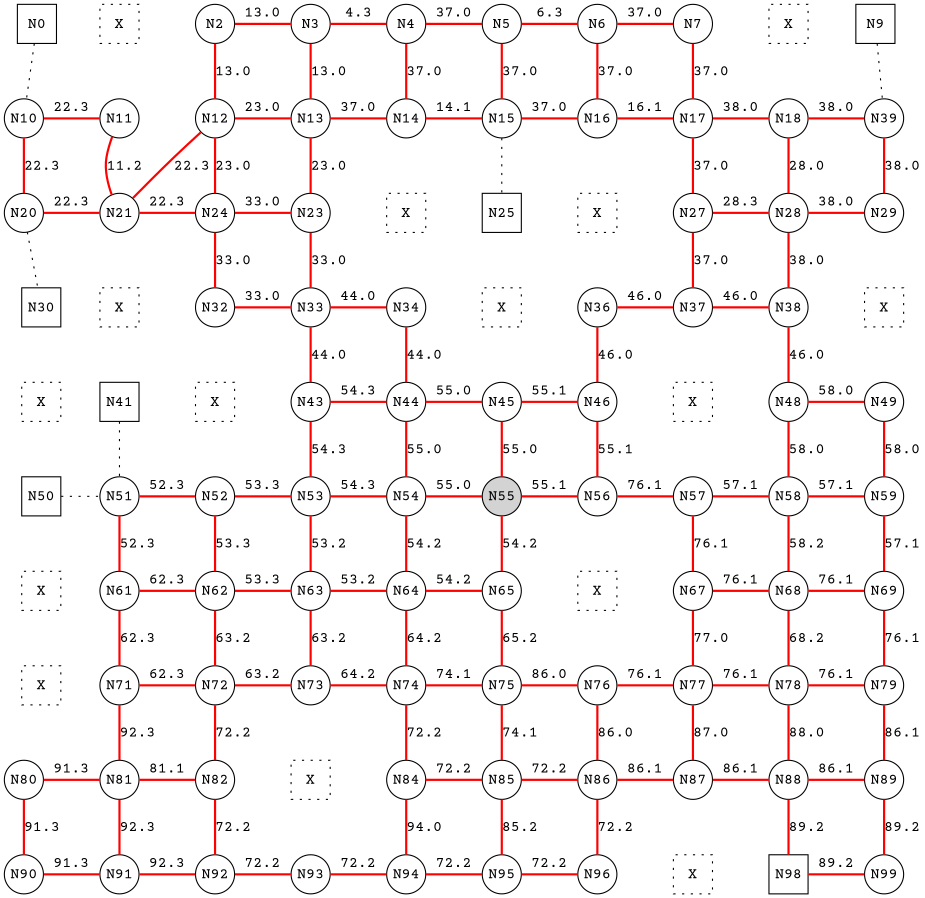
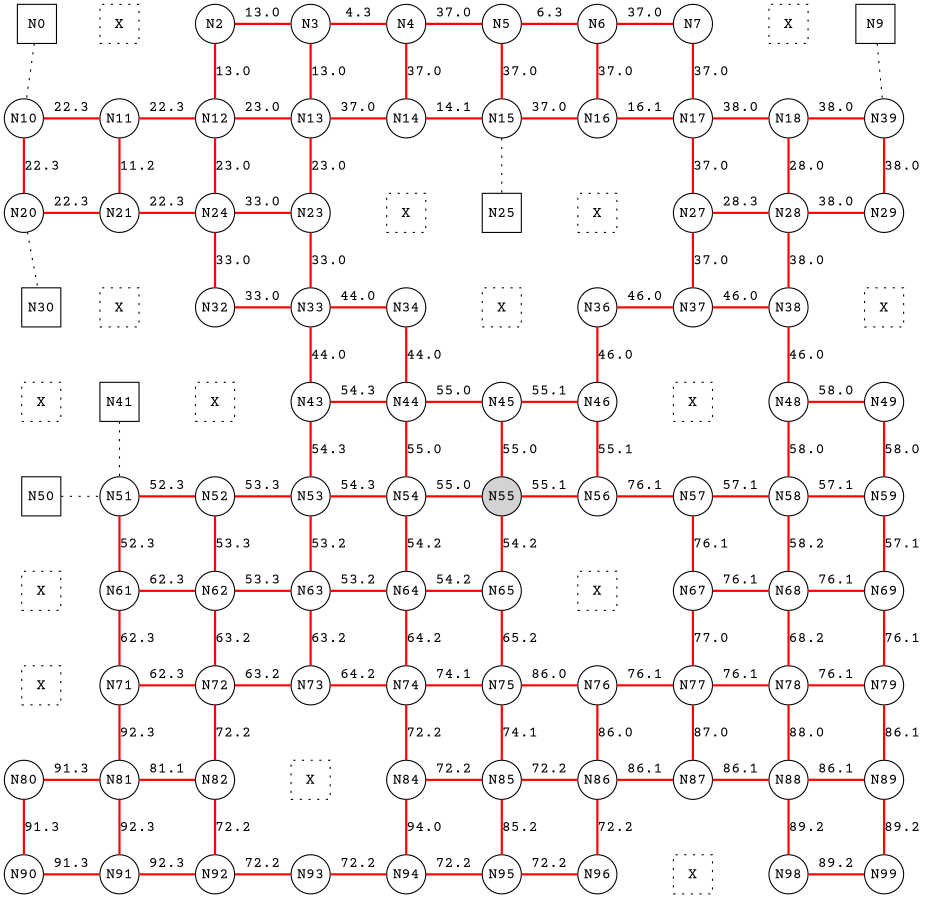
(166, 165) -> (167, 118)
(789, 874) -> (789, 874)
